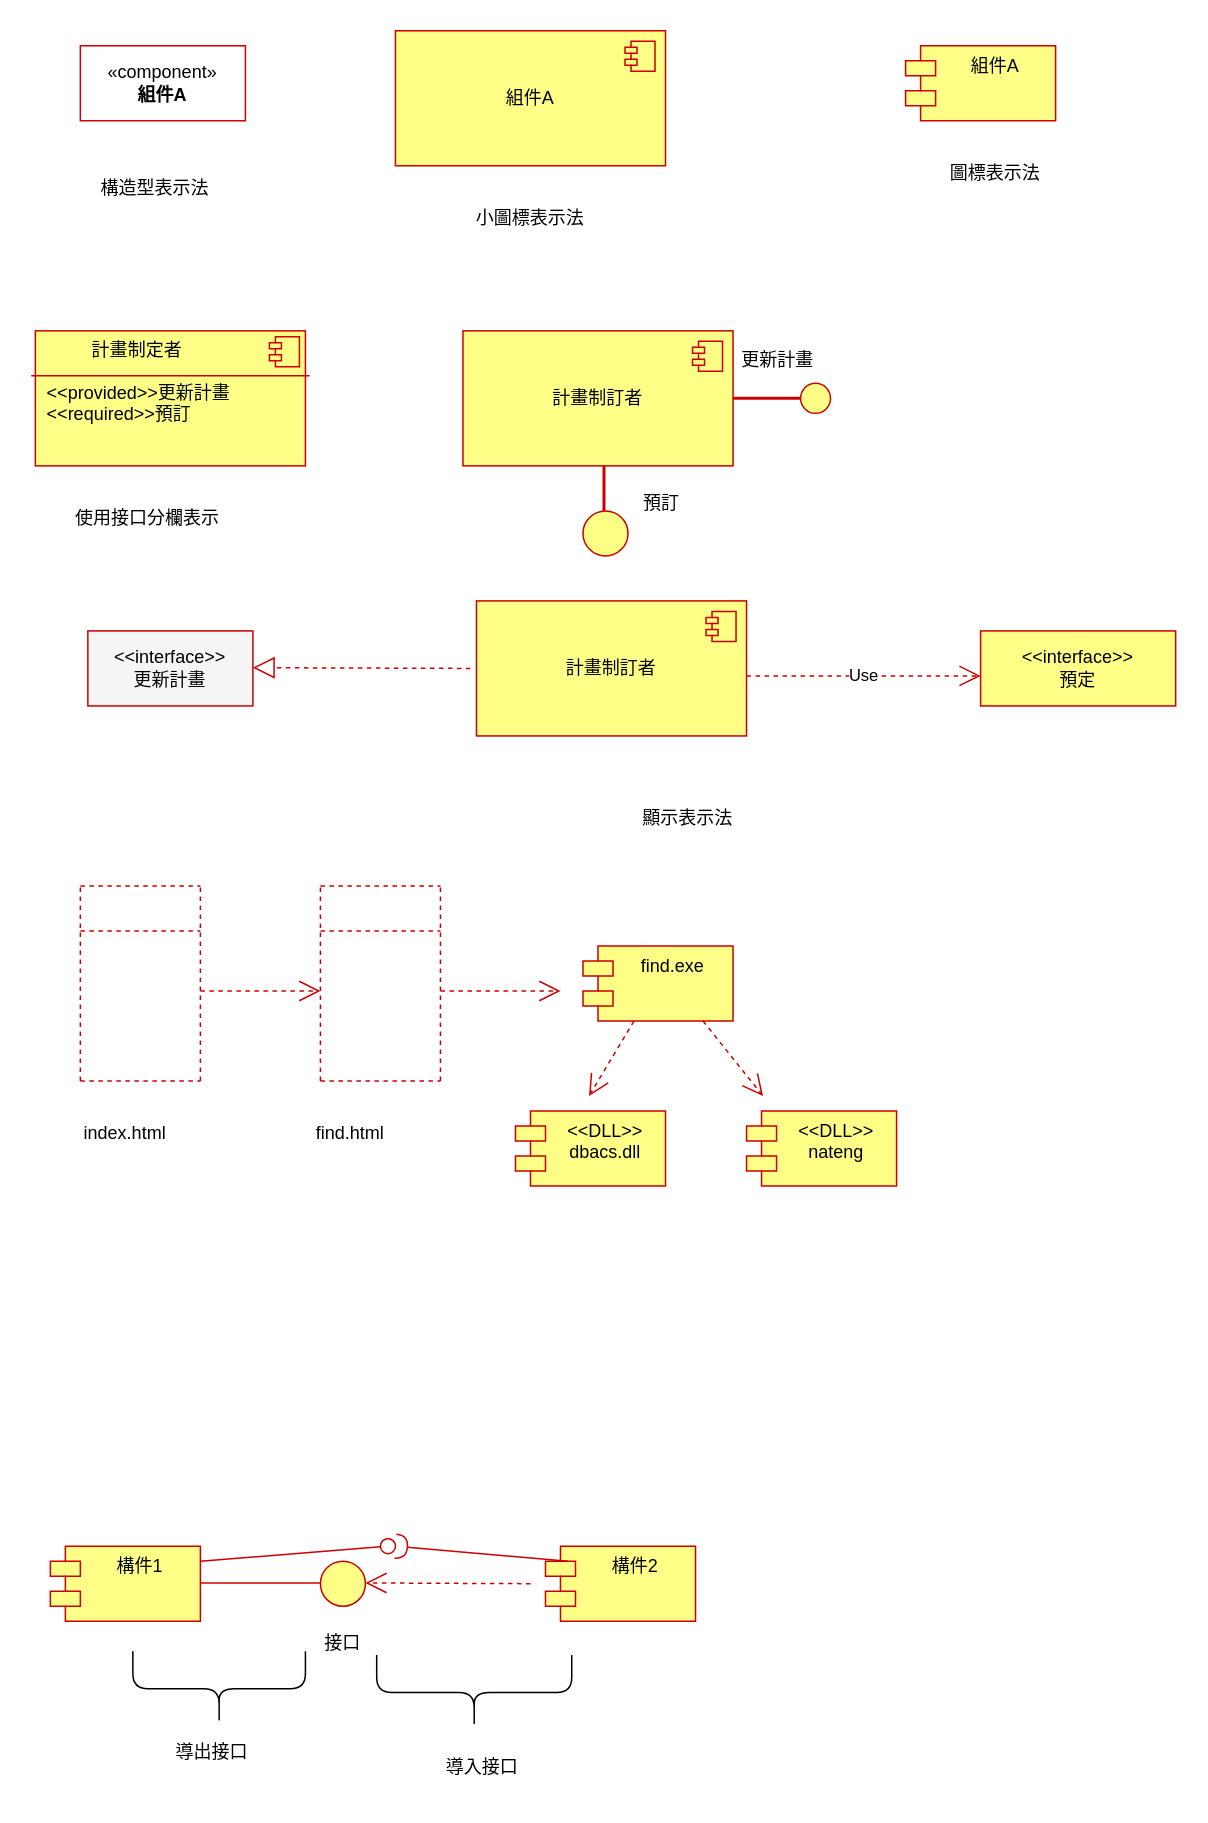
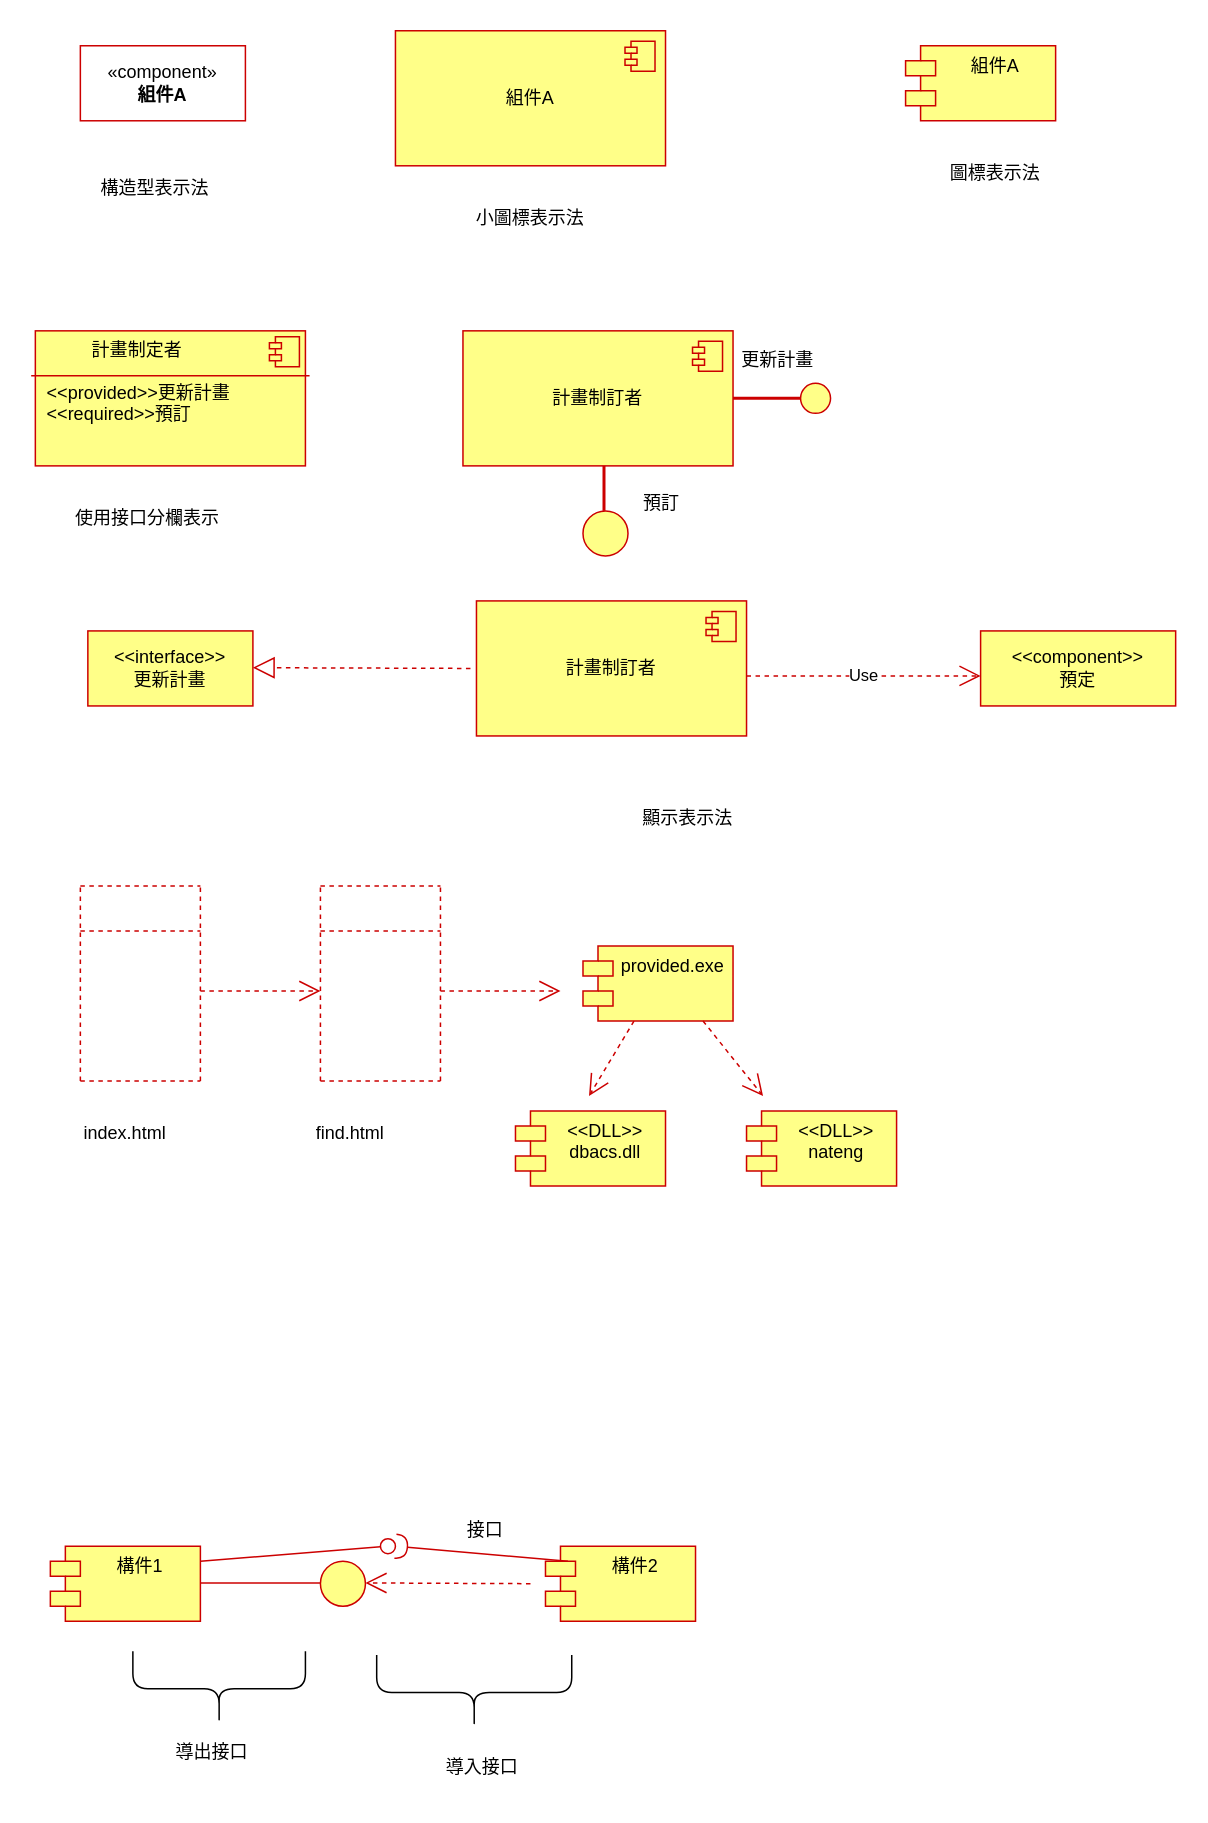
(170, 668) -> (170, 668)
(1078, 668) -> (1078, 668)
(673, 967) -> (673, 967)
(343, 1643) -> (485, 1531)
